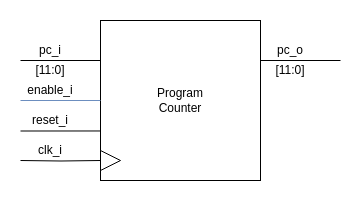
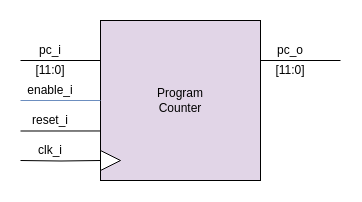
(181, 101) -> (181, 101)
